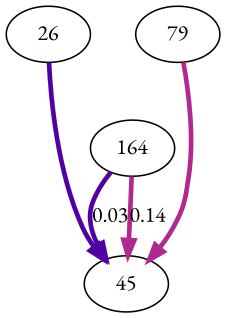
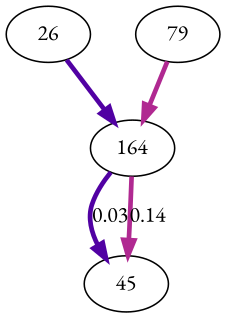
(61, 158) -> (86, 85)
(191, 158) -> (158, 84)
